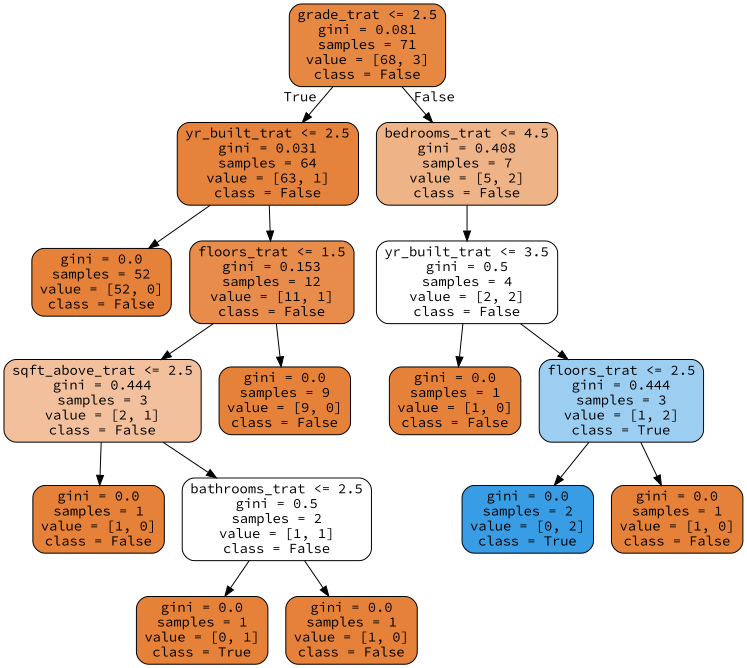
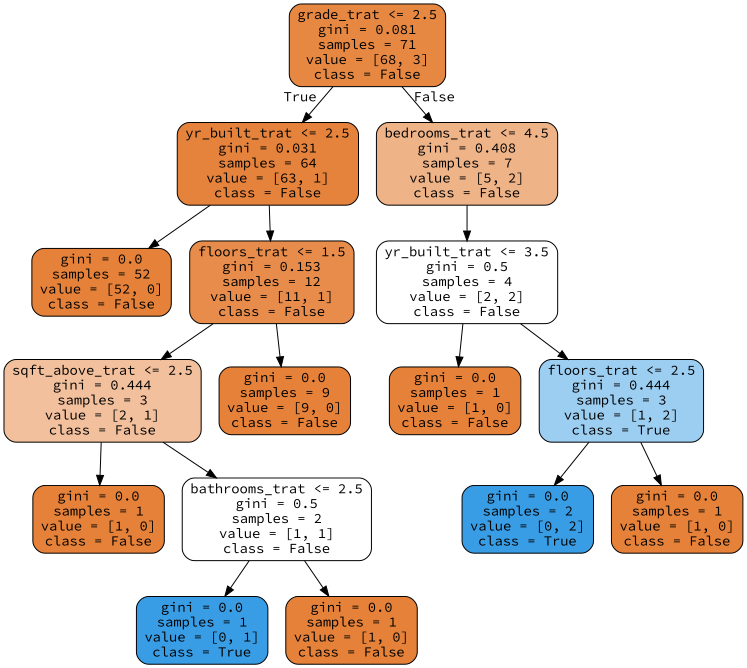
(202, 630) -> (202, 630)
